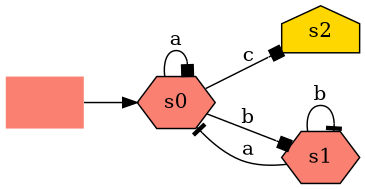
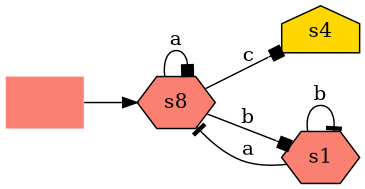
(321, 32) -> (321, 32)
(176, 103) -> (176, 103)
